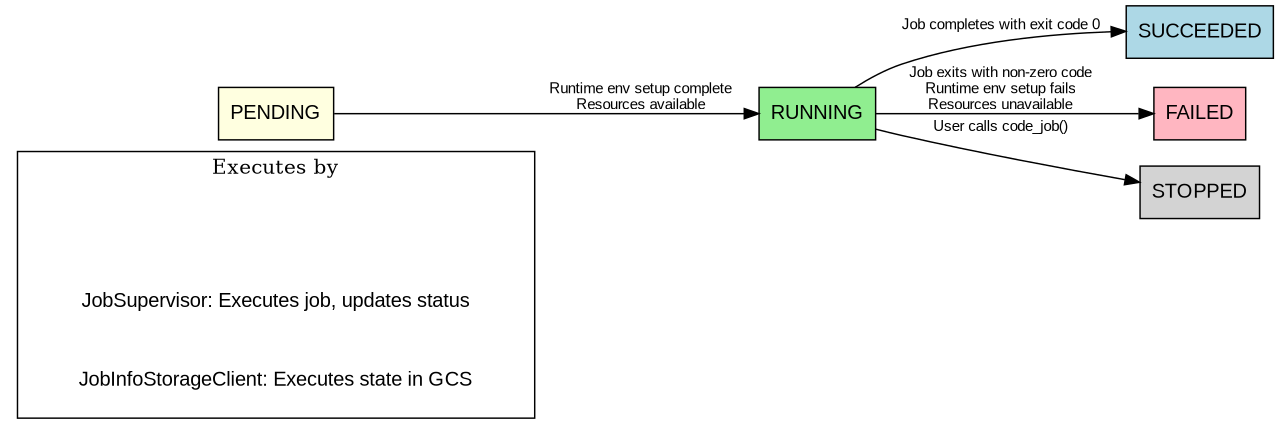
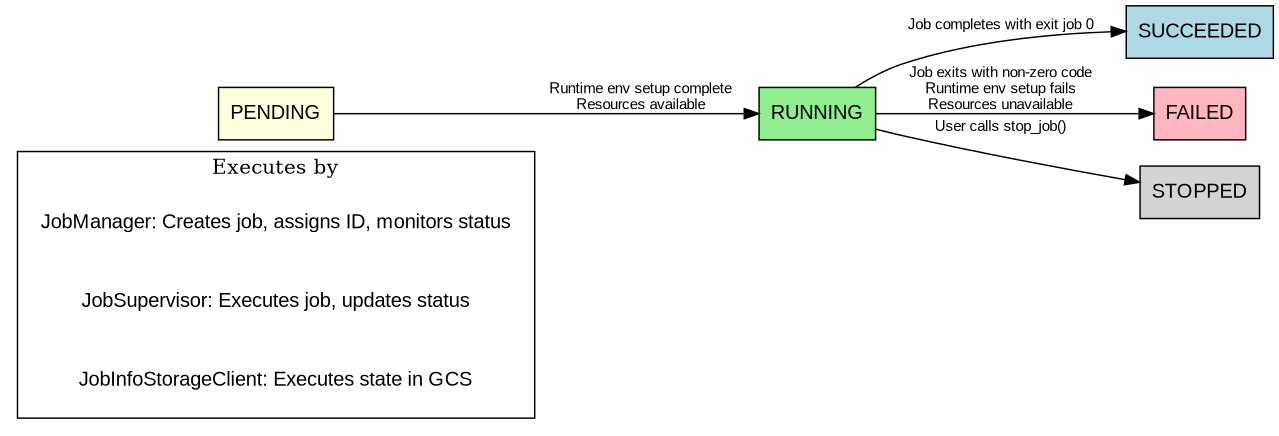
(1001, 25) -> (1001, 25)
(1001, 127) -> (1001, 127)
none -> (276, 223)
